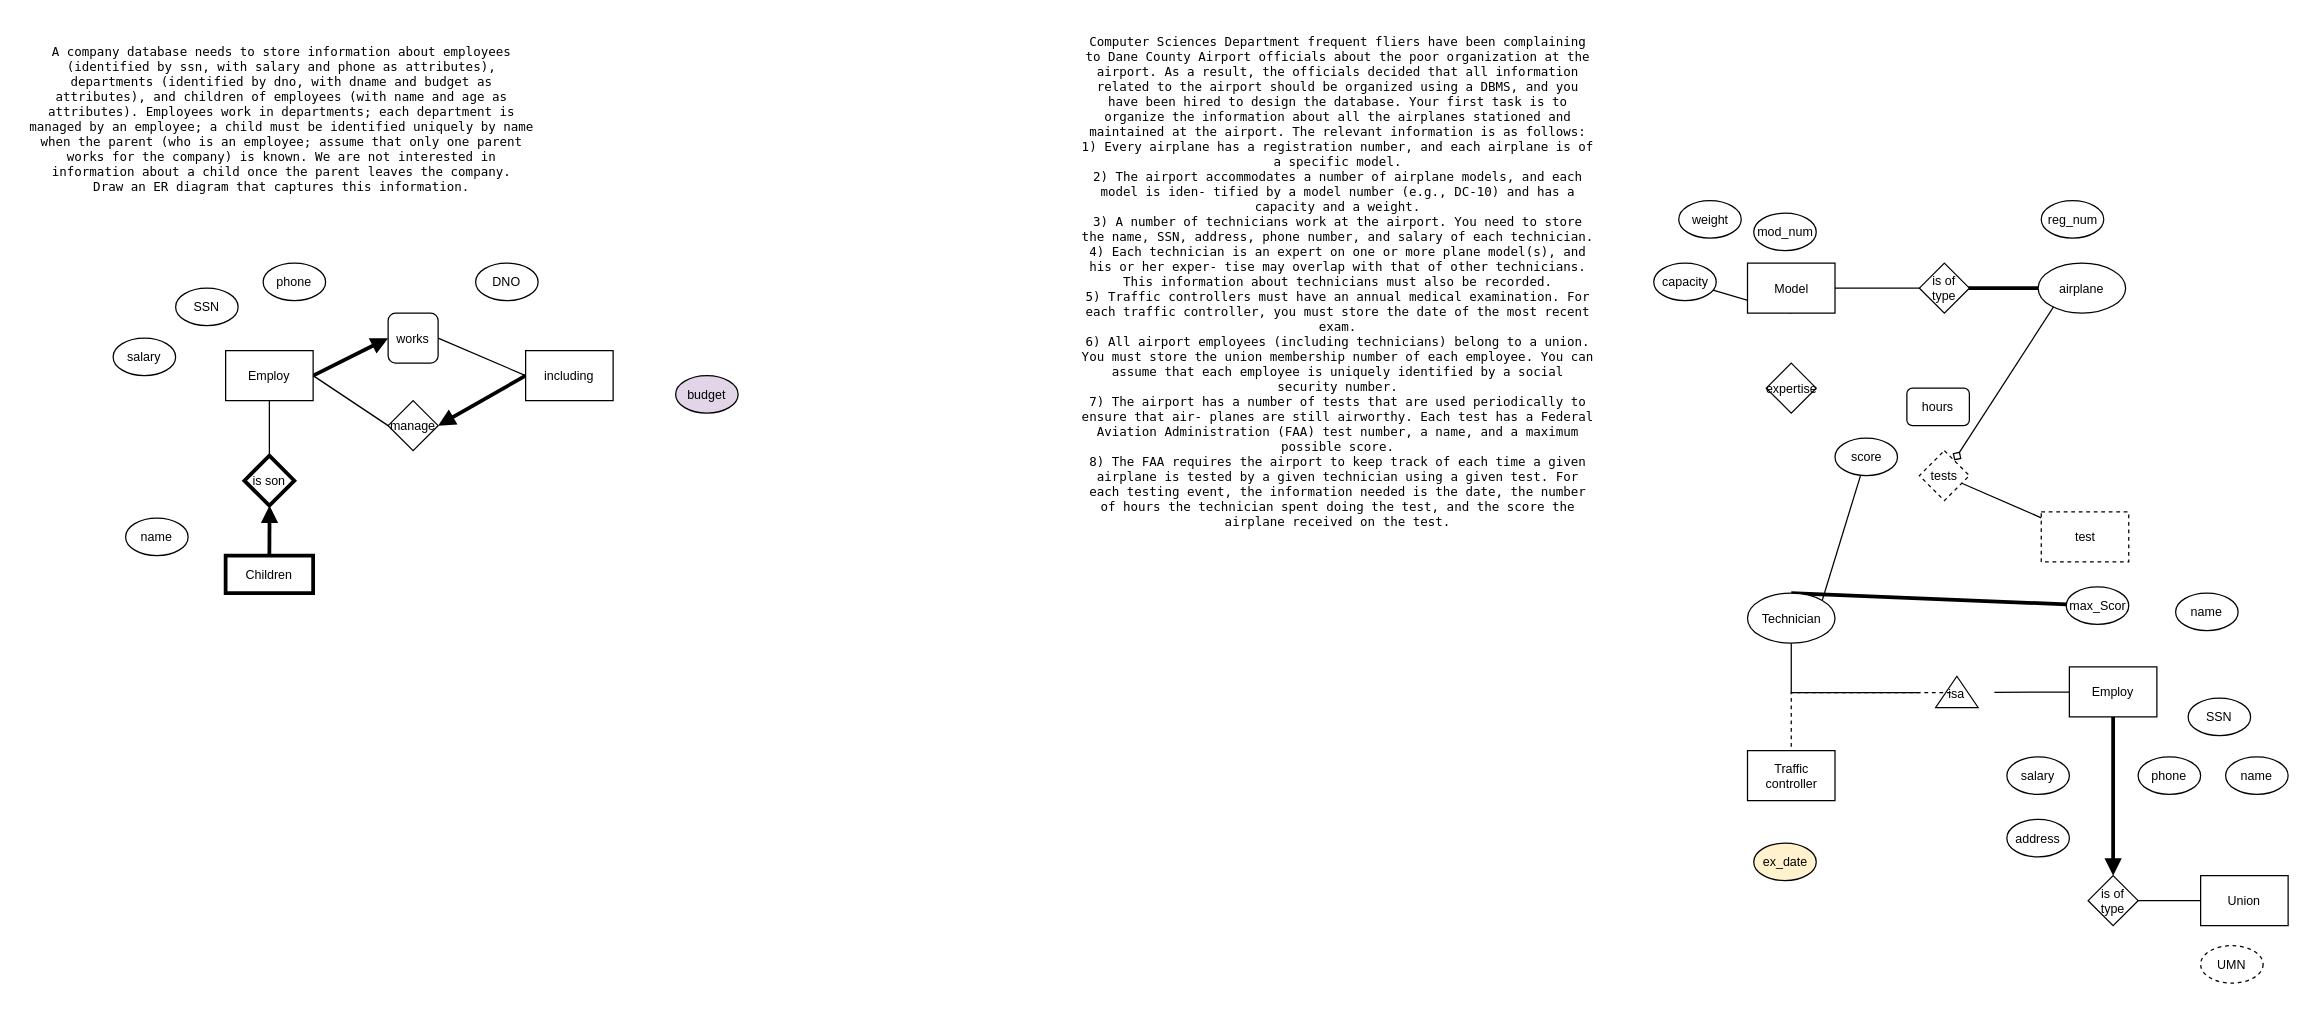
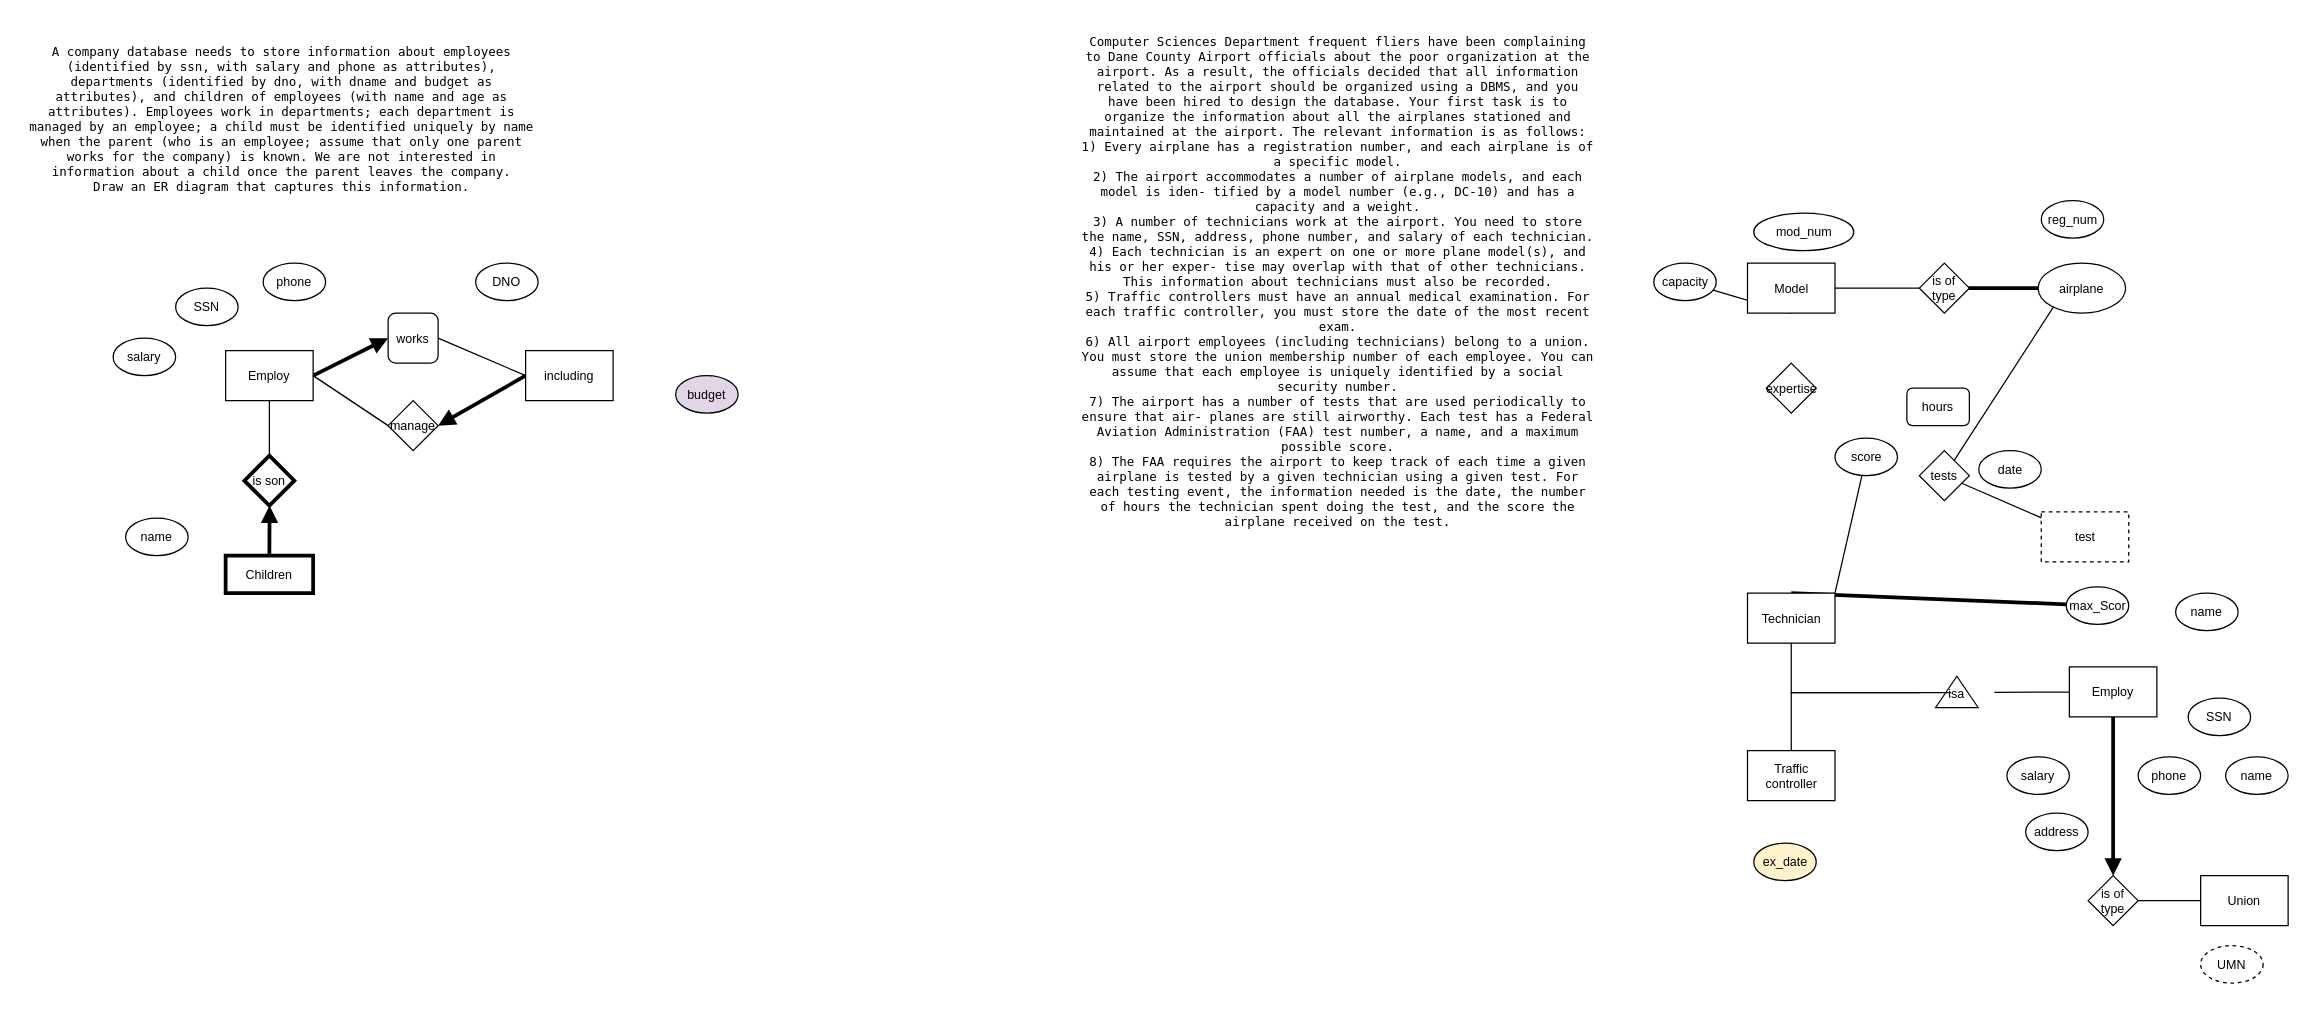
(1710, 219) -> none
(1785, 232) -> (1804, 232)
(1960, 452) -> (1957, 455)
none -> (2010, 469)
(1944, 476) -> (1944, 476)
(1791, 618) -> (1791, 618)
(1791, 722) -> (1791, 722)
(2038, 838) -> (2057, 832)
